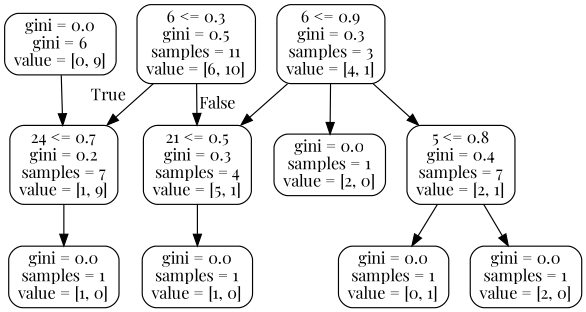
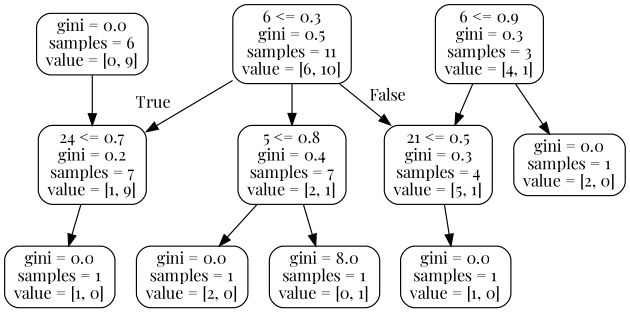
(60, 44) -> (92, 44)
(391, 100) -> (292, 98)
(394, 277) -> (325, 277)
